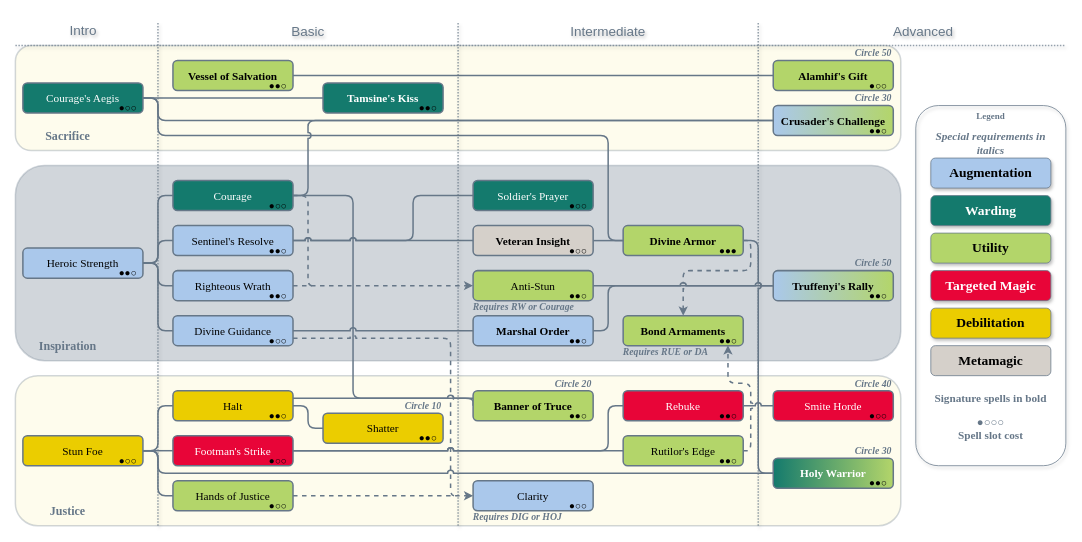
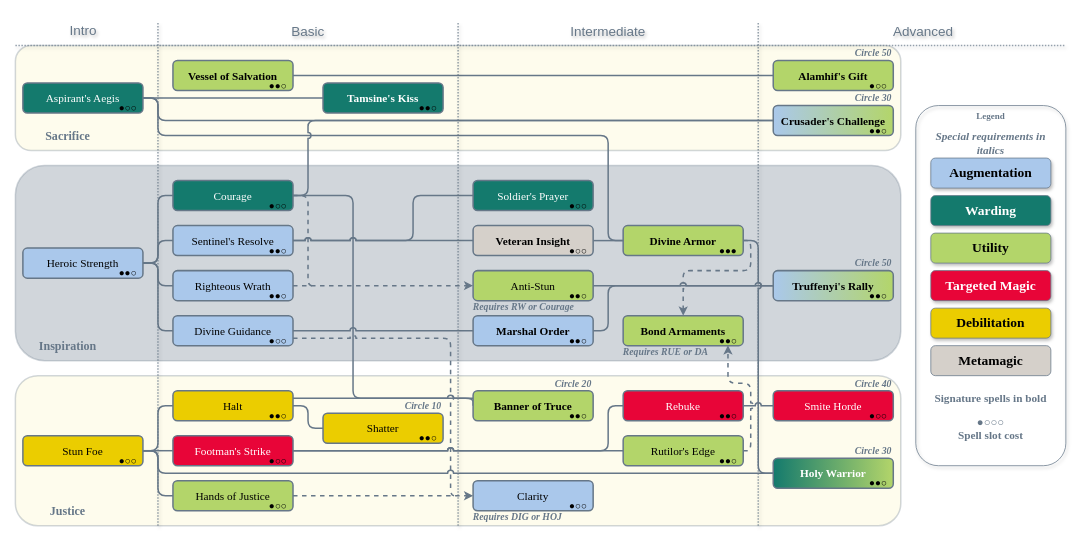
(83, 98) -> (83, 98)
